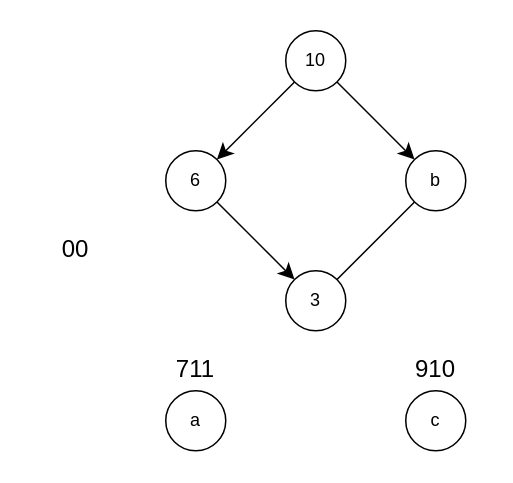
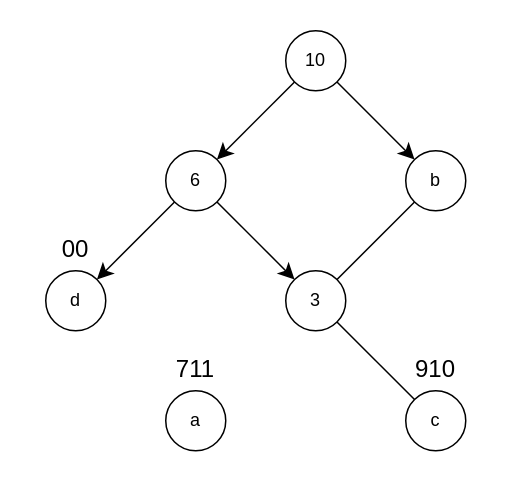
none -> (139, 237)
none -> (76, 301)
none -> (376, 361)
